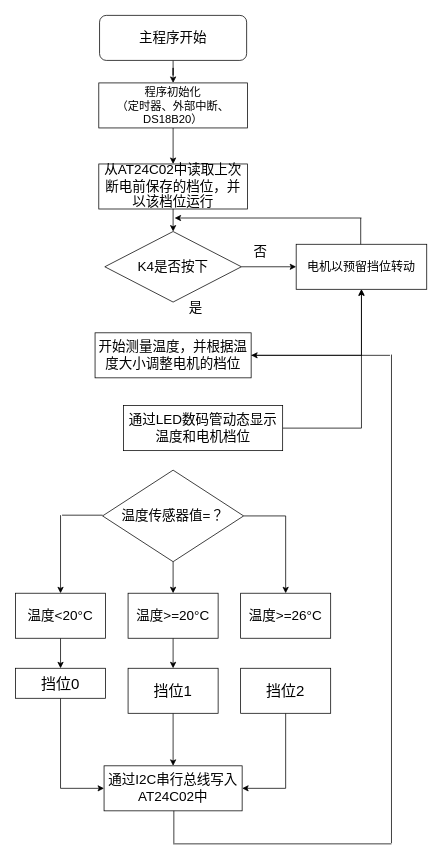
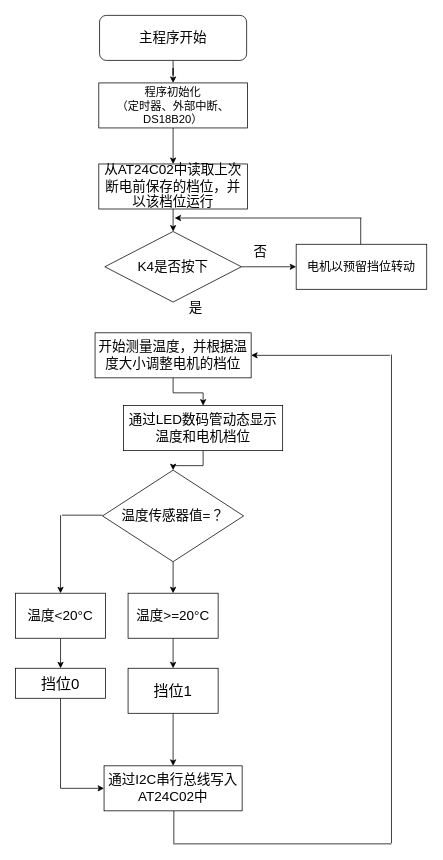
(252, 355) -> (203, 394)
(357, 428) -> (189, 465)
(285, 551) -> none
(285, 615) -> none
(285, 690) -> none
(285, 769) -> none
